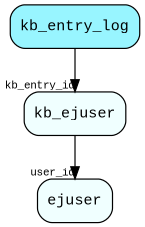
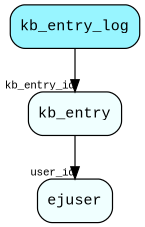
(75, 114) -> (75, 114)
